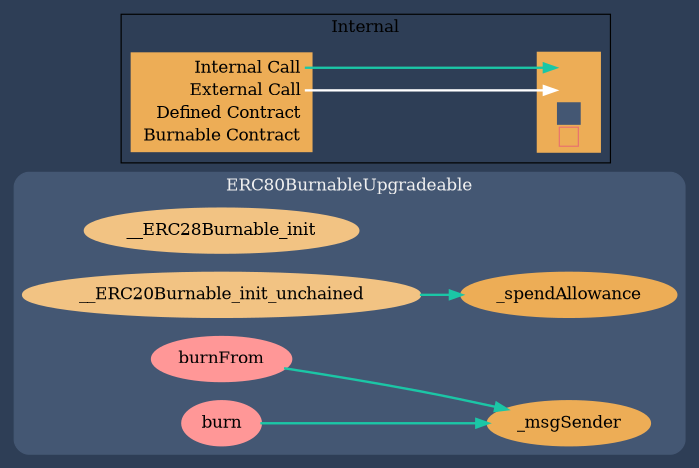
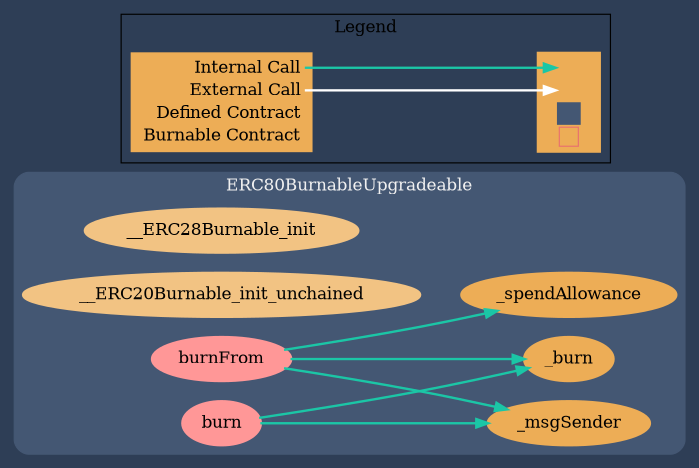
(366, 28) -> (366, 28)
(435, 295) -> (385, 333)
none -> (569, 359)
